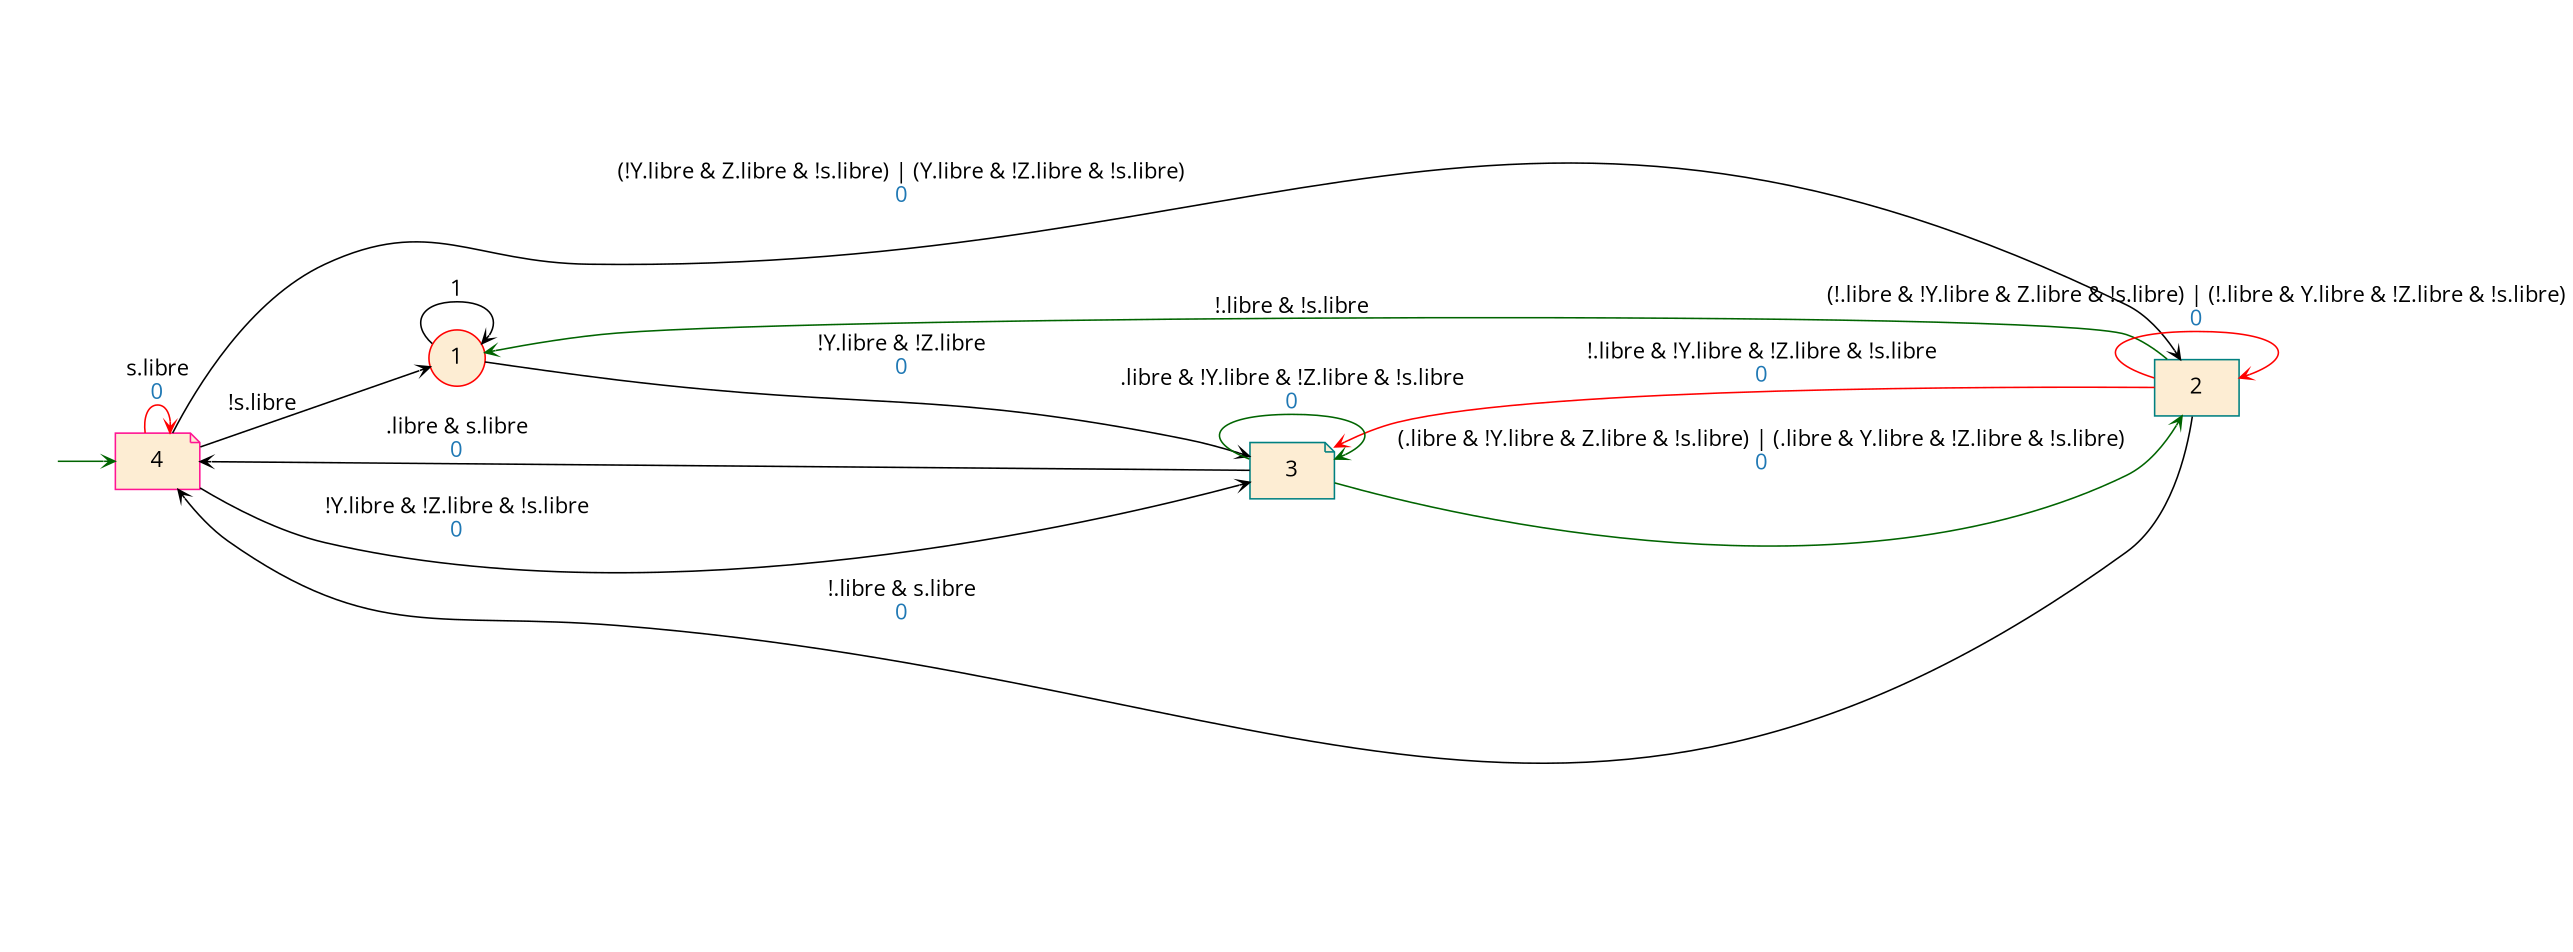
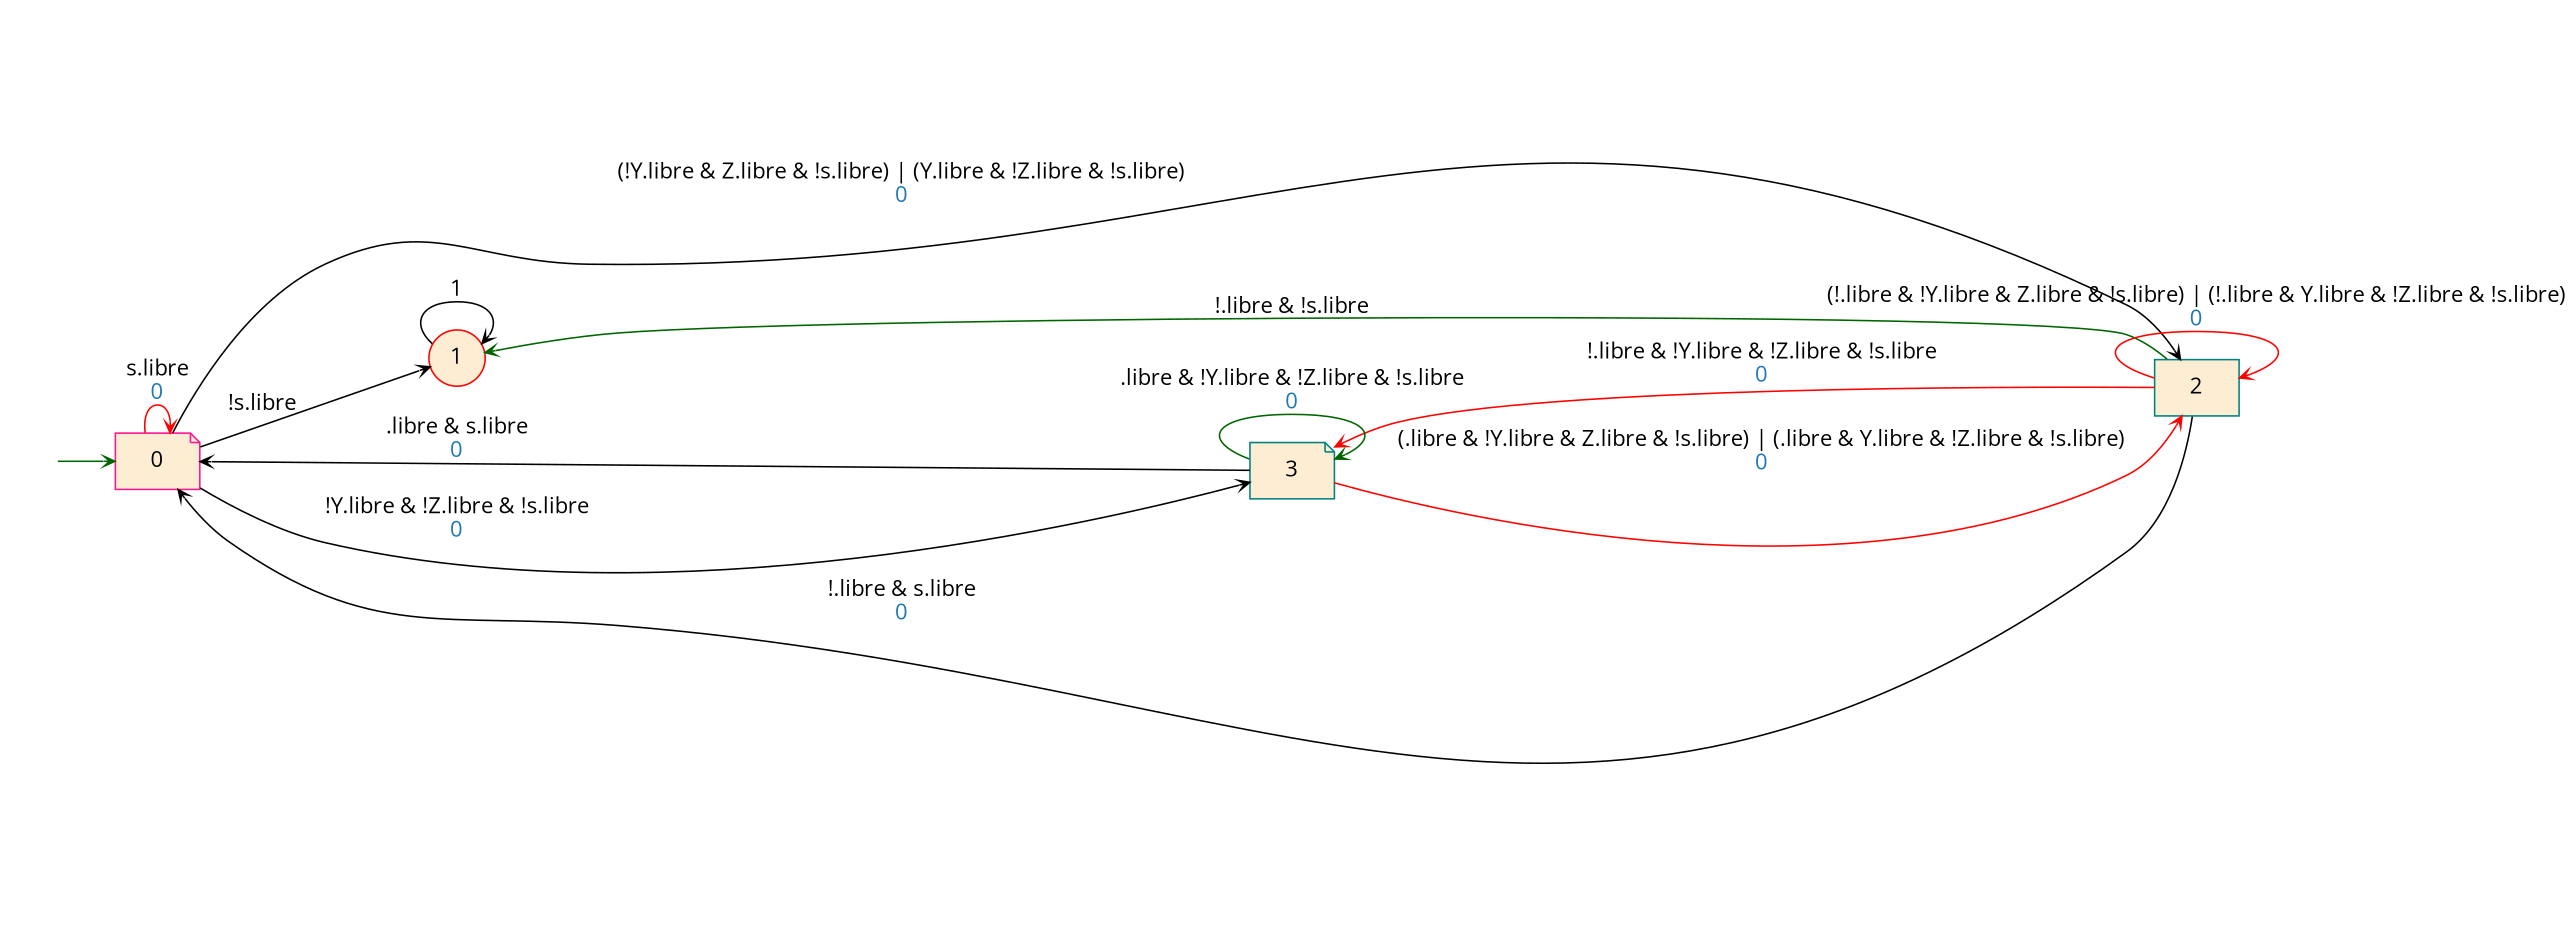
(863, 400) -> none
(158, 461) -> (158, 461)
(1768, 545) -> (1768, 545)
